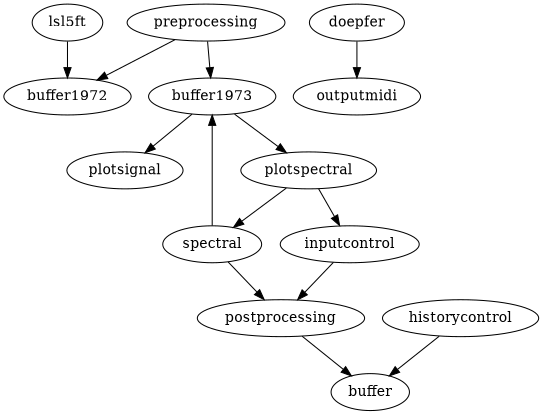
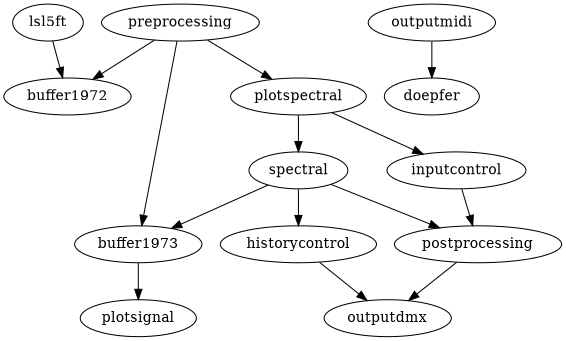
(357, 54) -> (432, 54)
(256, 130) -> (235, 57)
none -> (298, 202)
(370, 392) -> (388, 318)
